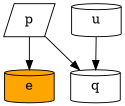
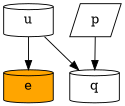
(29, 49) -> (28, 49)
